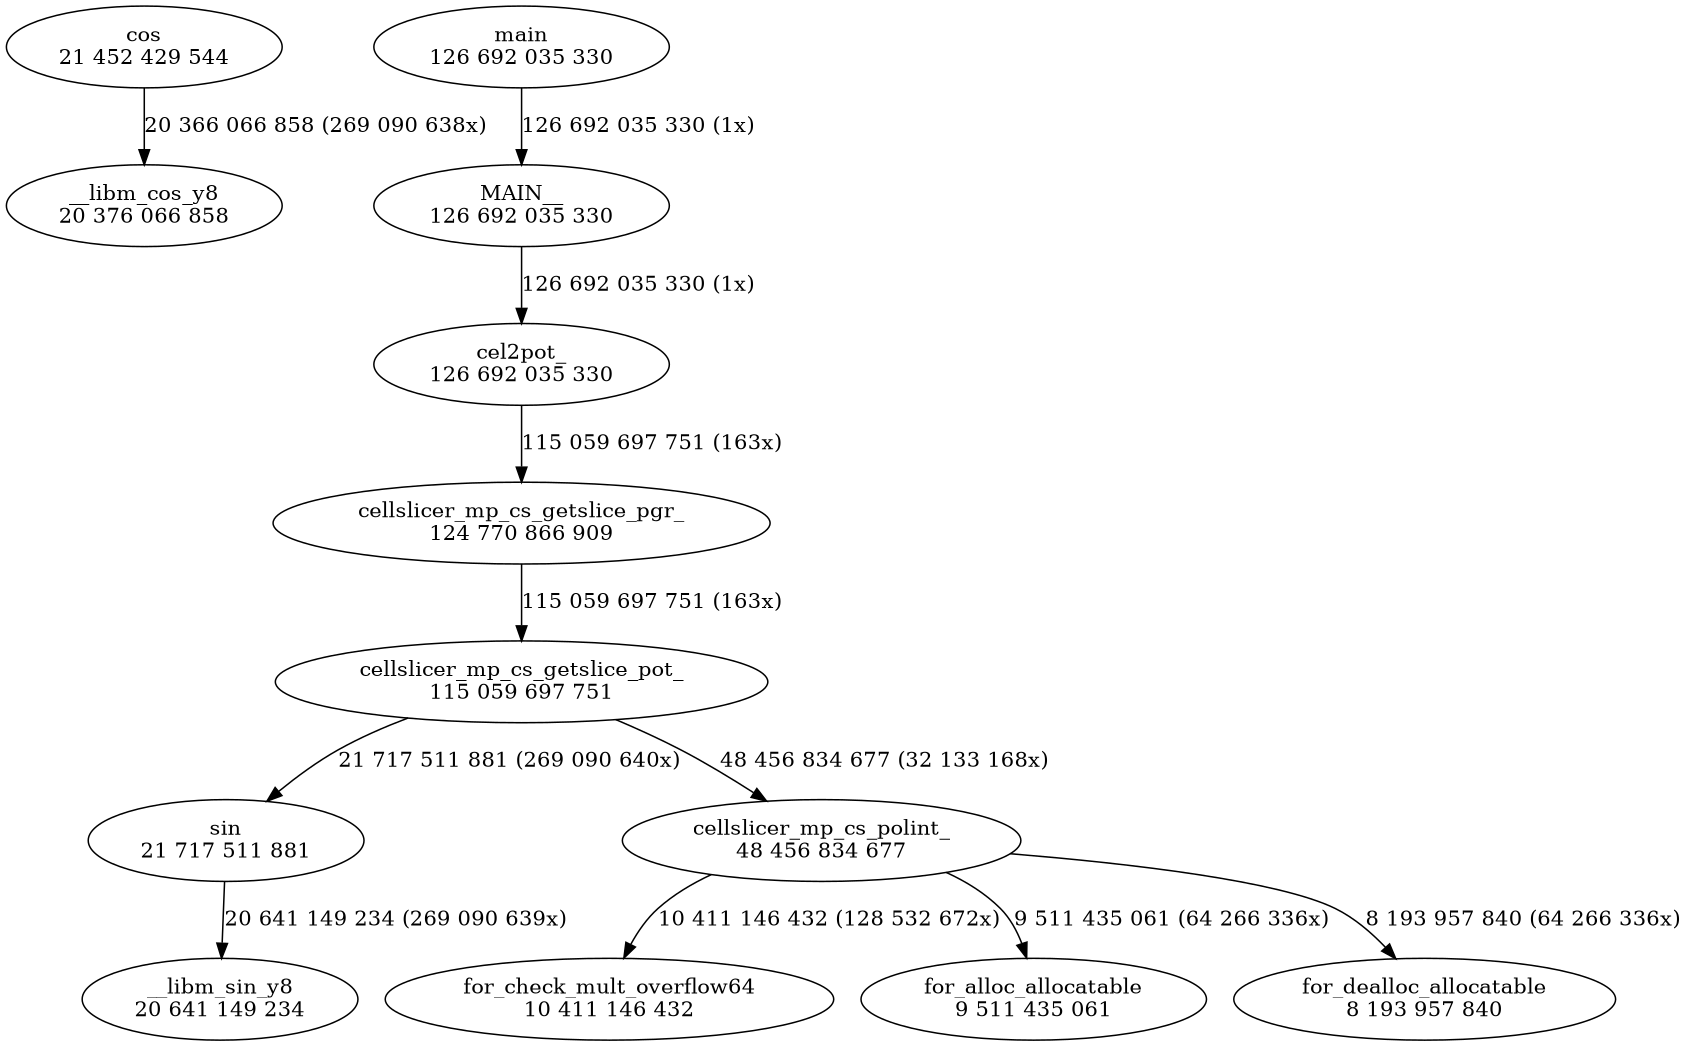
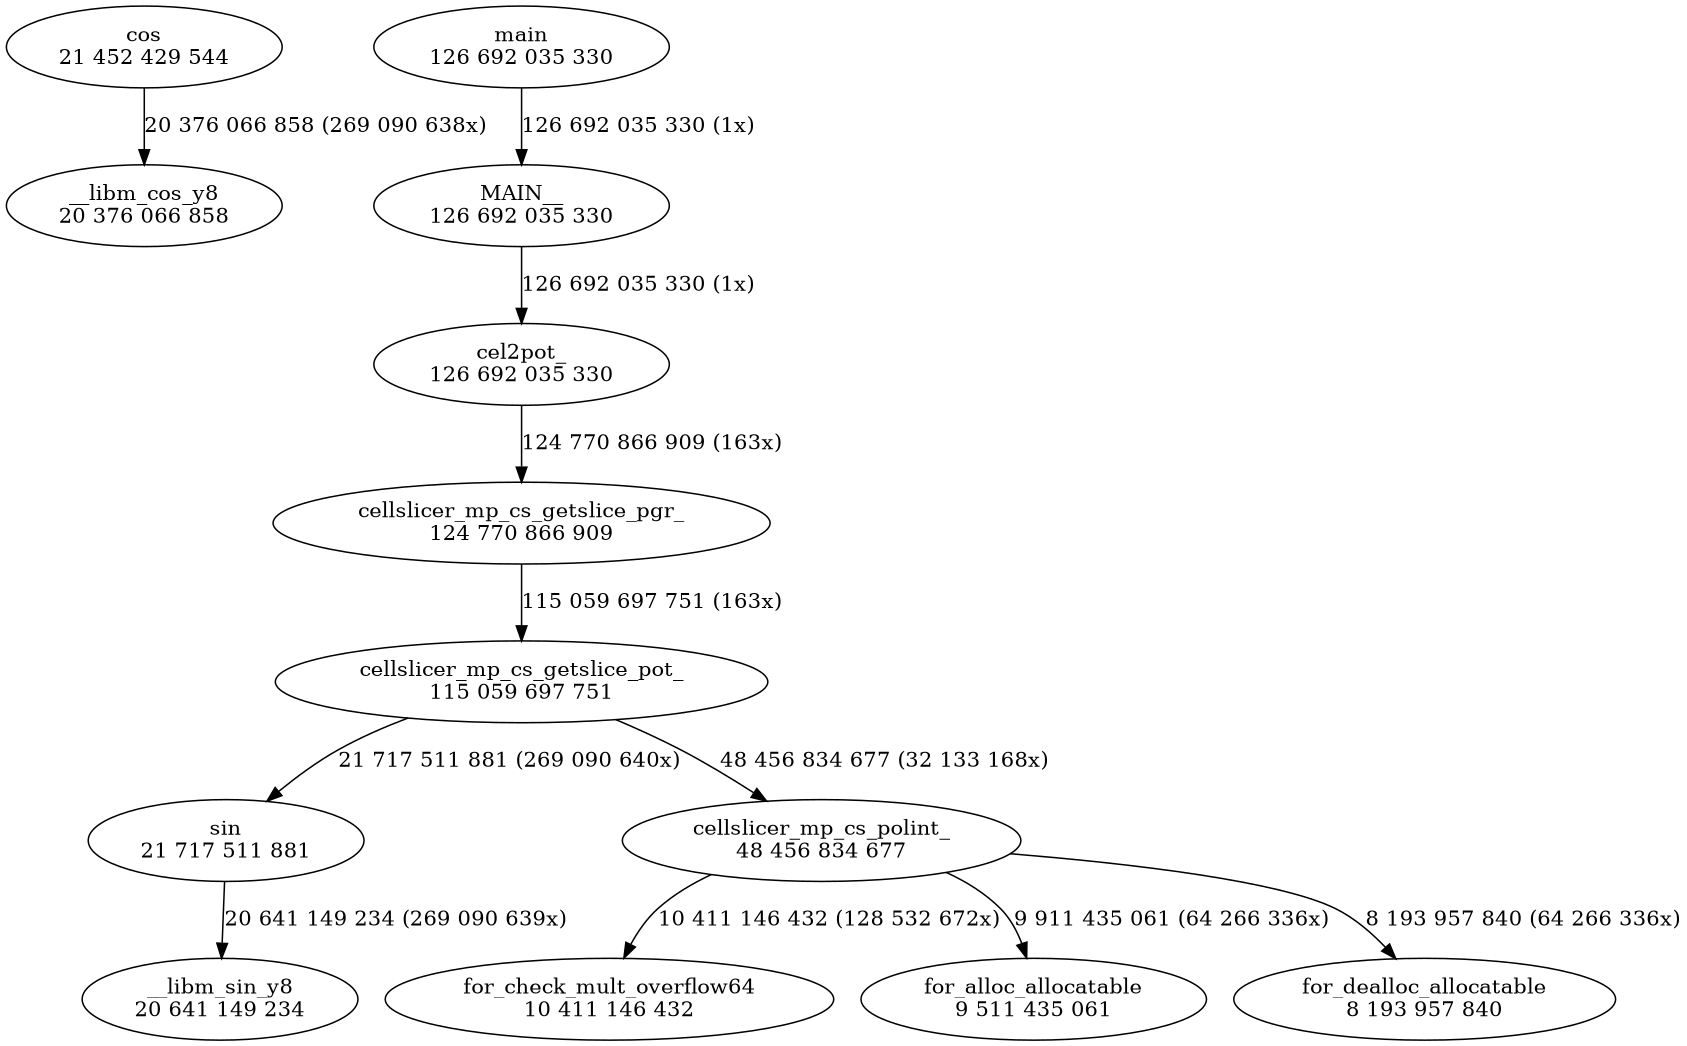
(316, 126) -> (316, 126)
(652, 444) -> (652, 444)
(1172, 920) -> (1172, 920)
